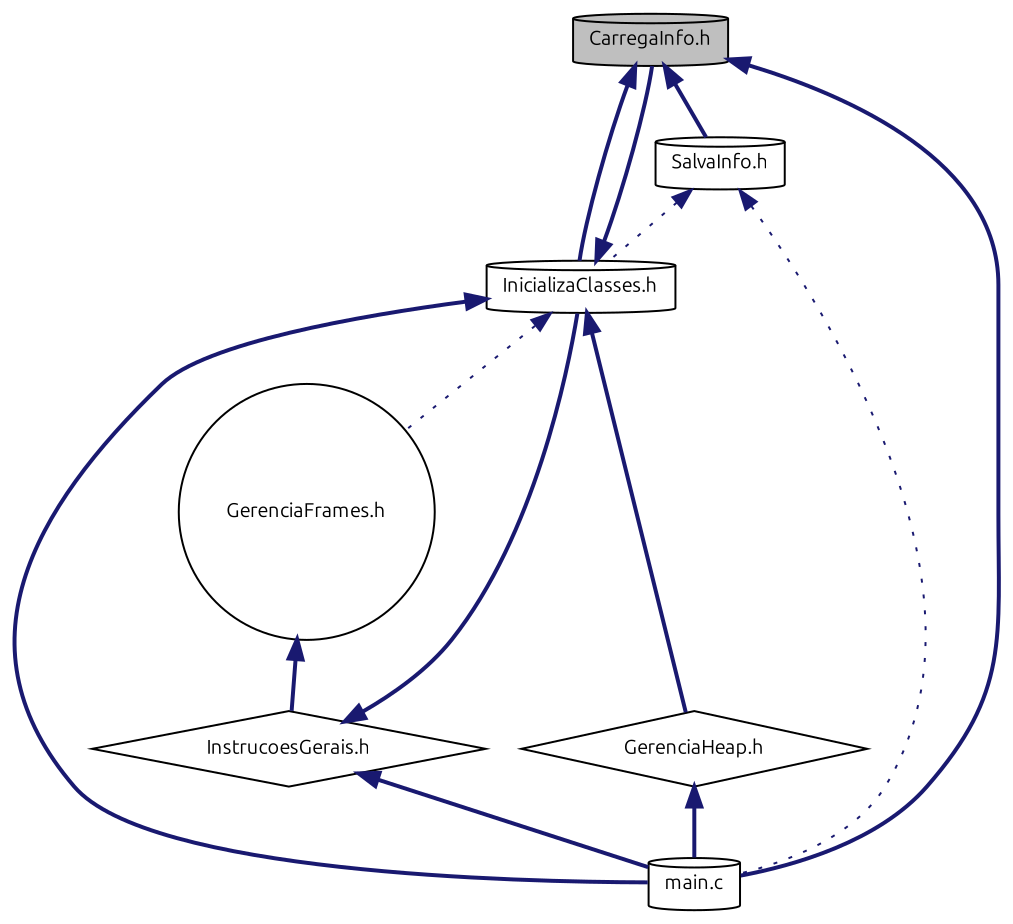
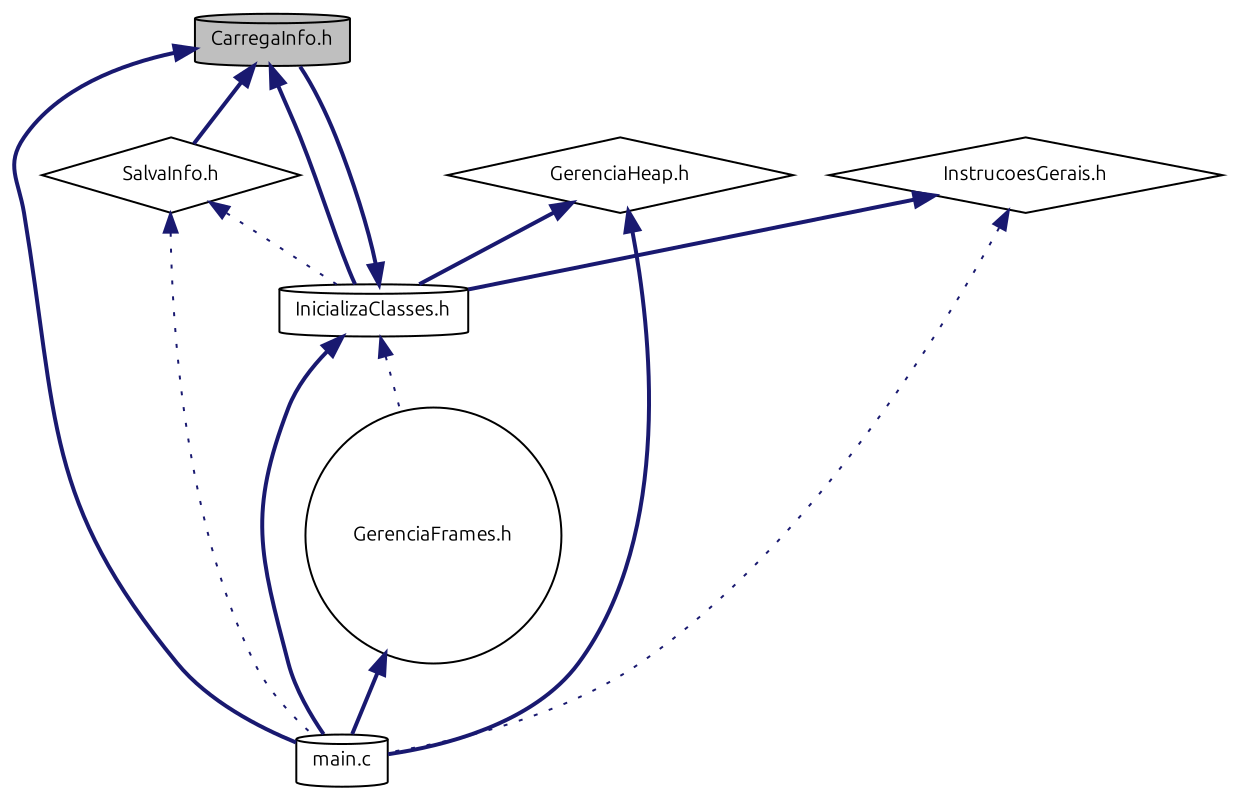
(720, 163) -> (171, 175)
(639, 522) -> (487, 248)
(294, 685) -> (365, 704)
(513, 823) -> (754, 566)
